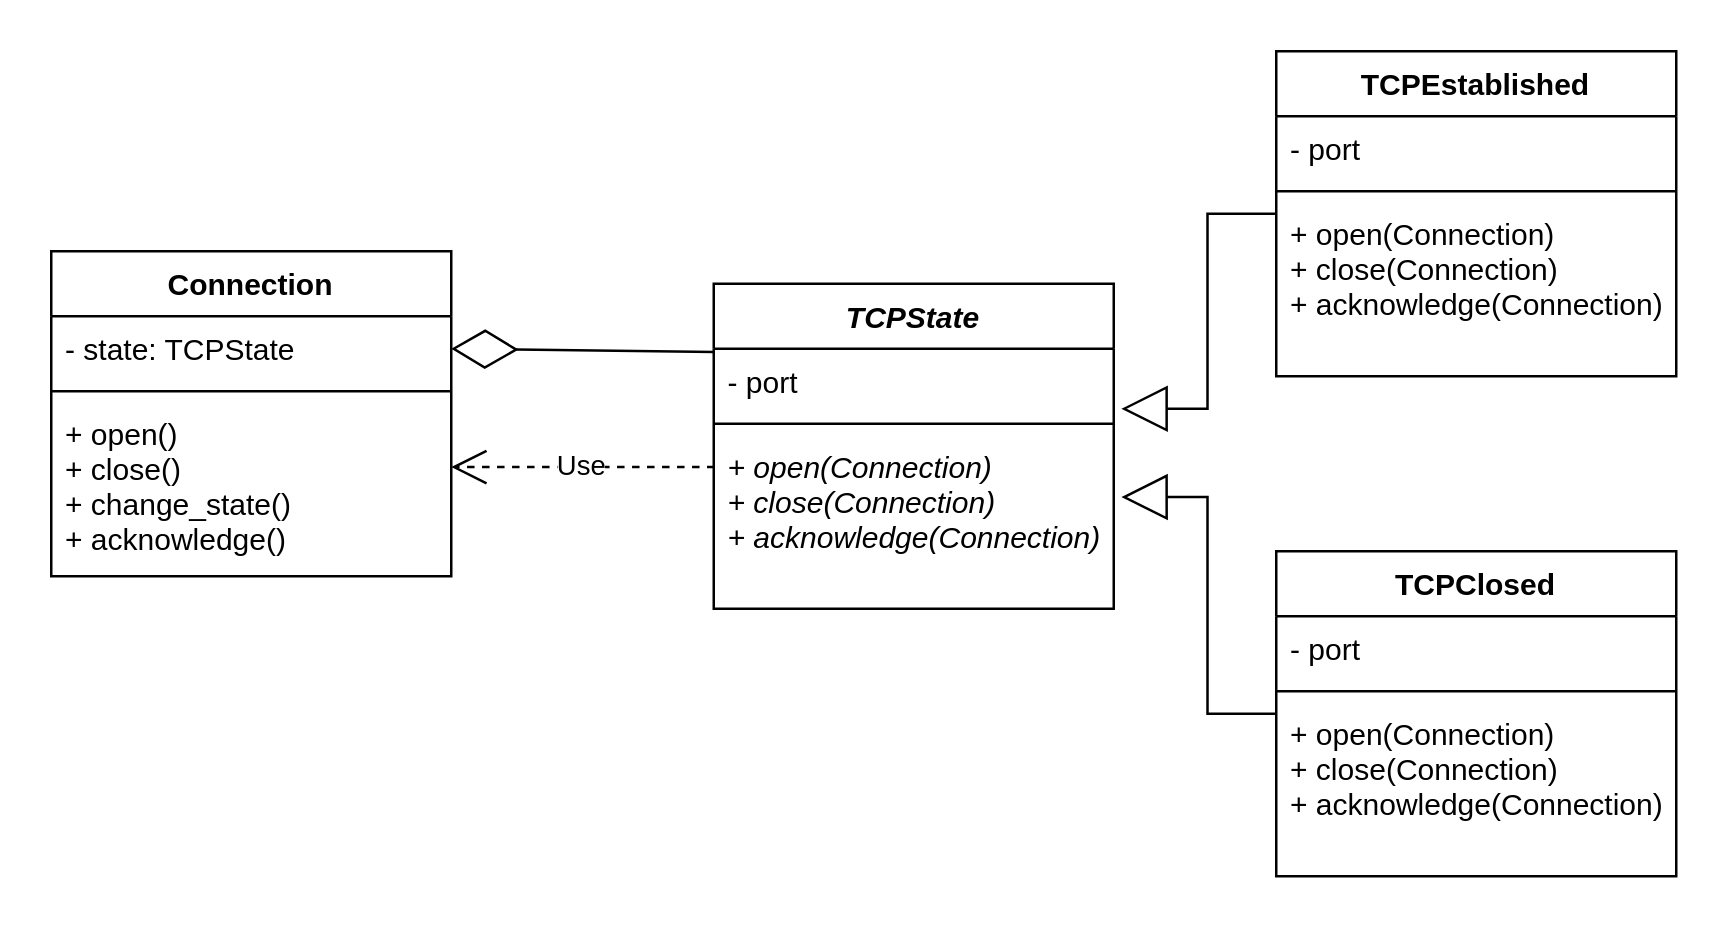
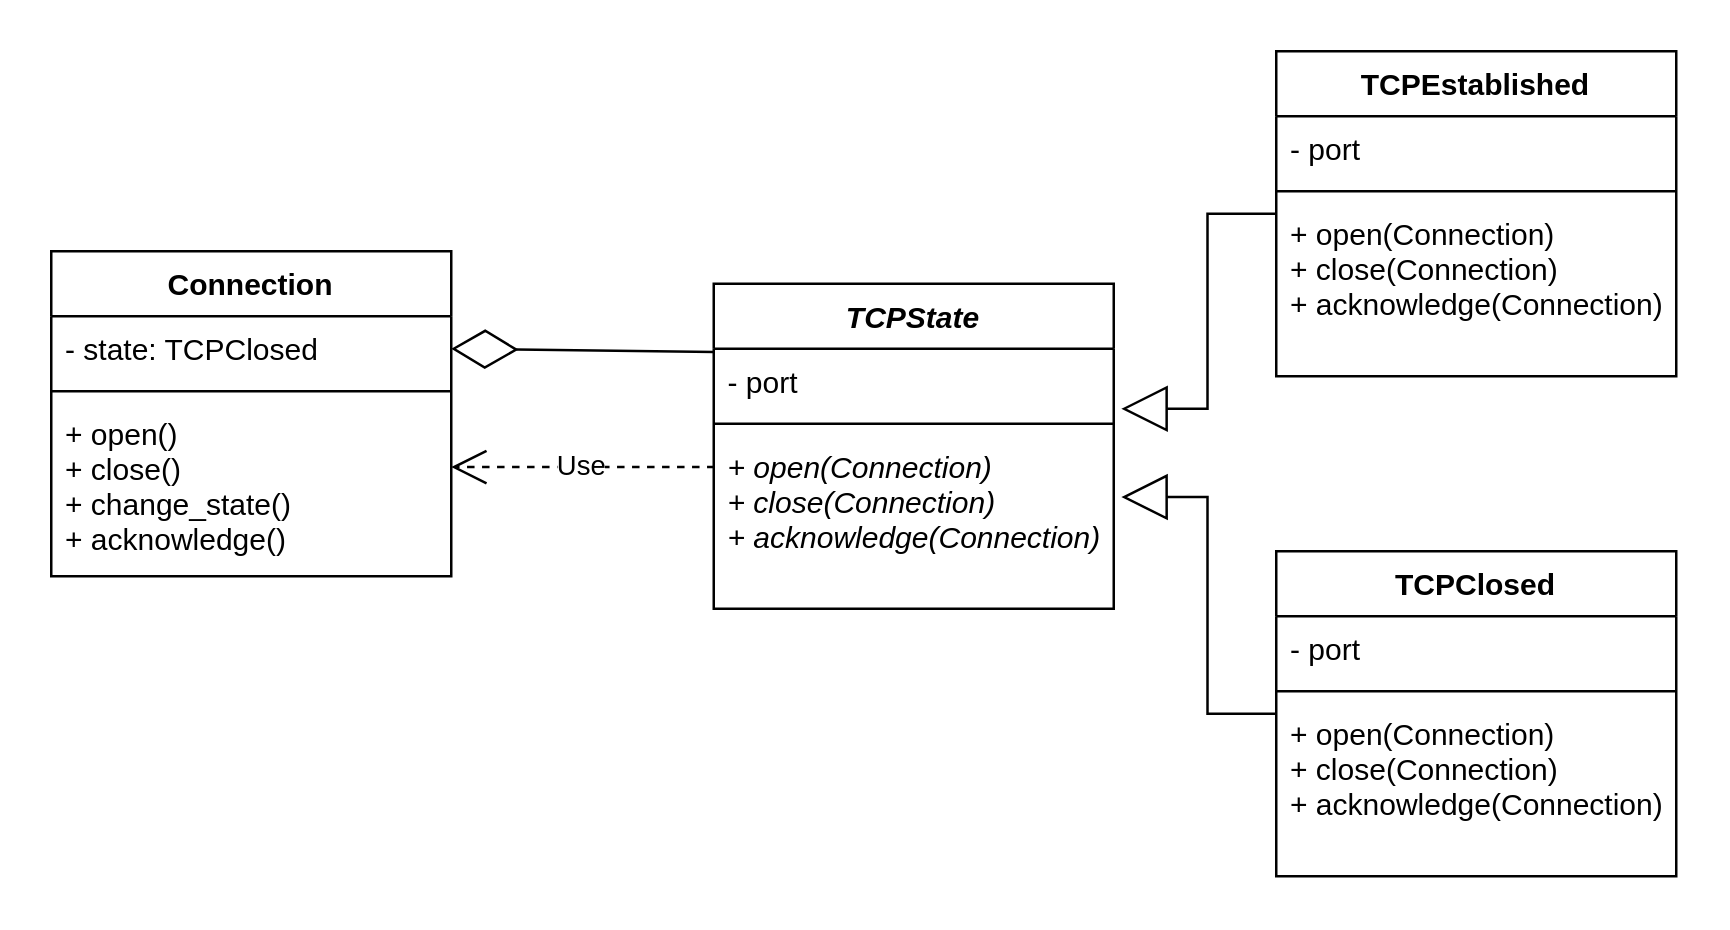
(196, 350) -> (201, 350)
